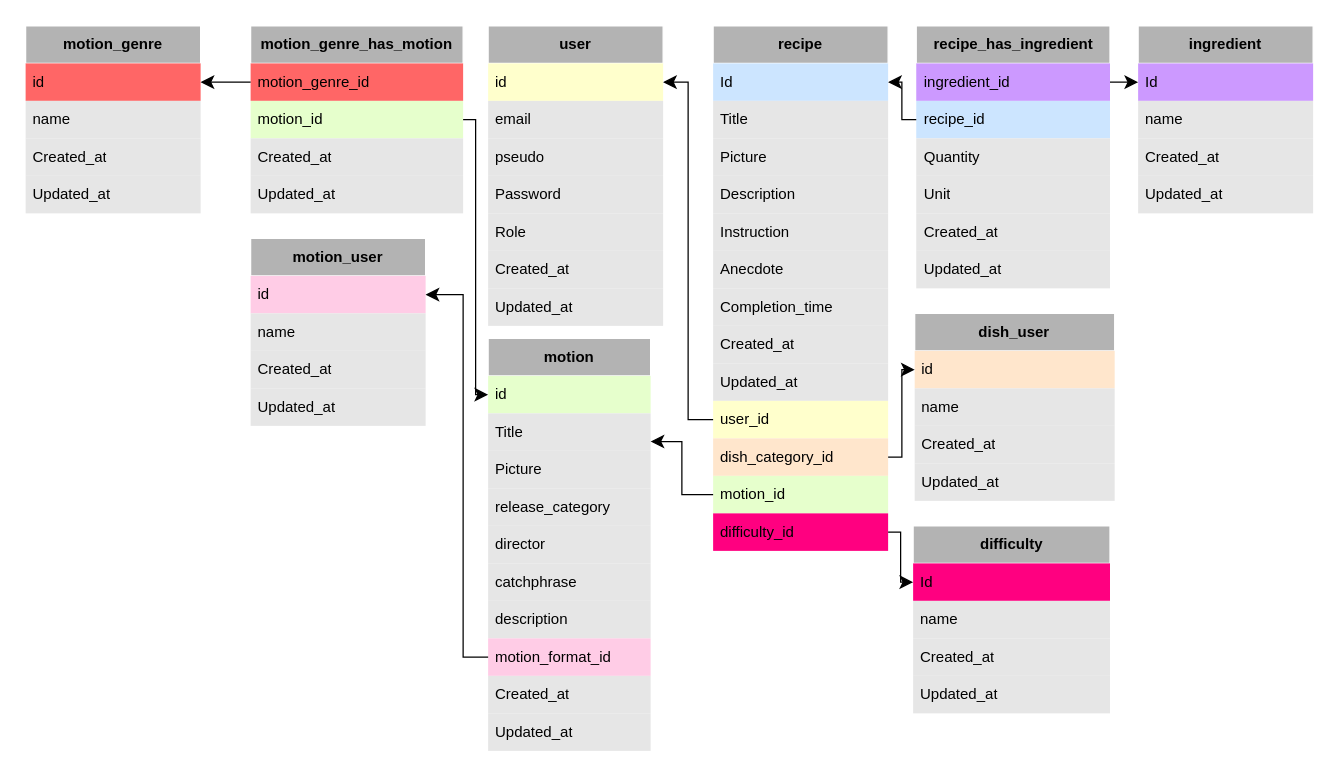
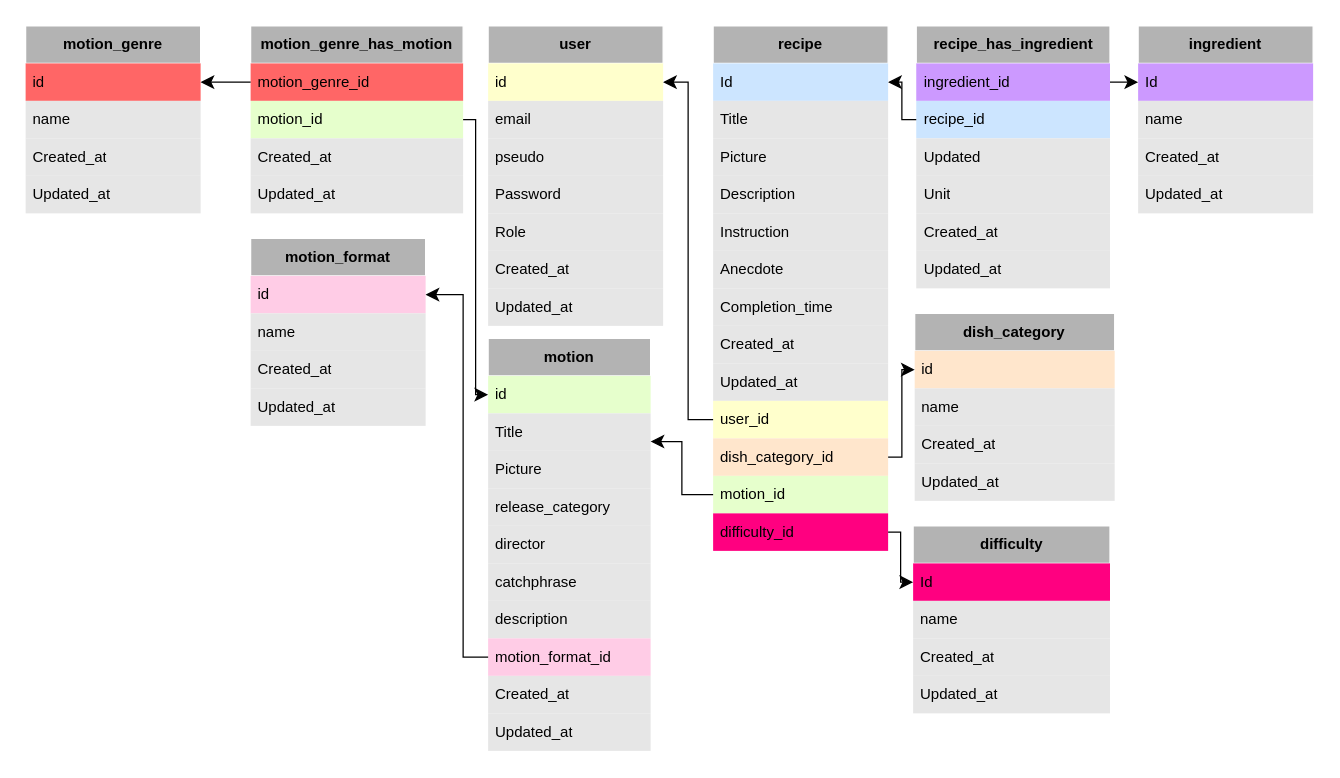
(956, 157) -> (954, 157)
(338, 257) -> (338, 257)
(1014, 332) -> (1014, 332)
